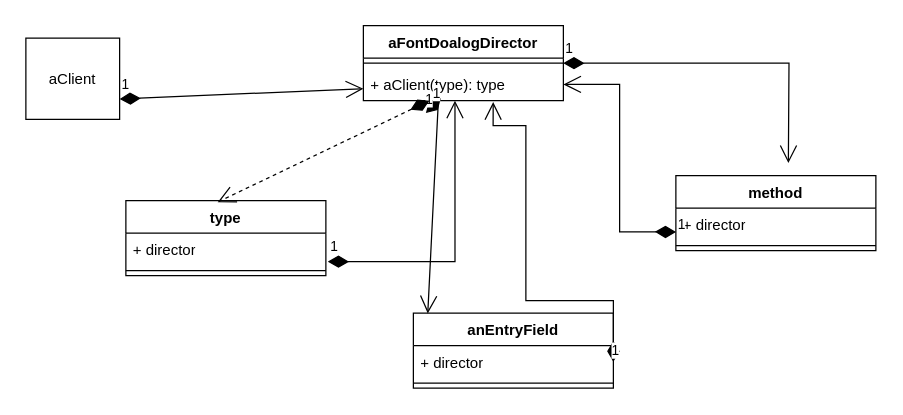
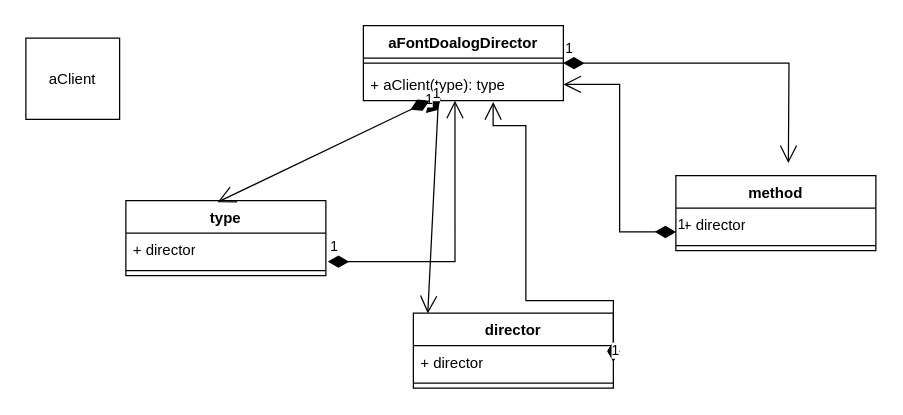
(249, 94) -> none
(315, 156) -> (315, 156)
(513, 331) -> (513, 331)
